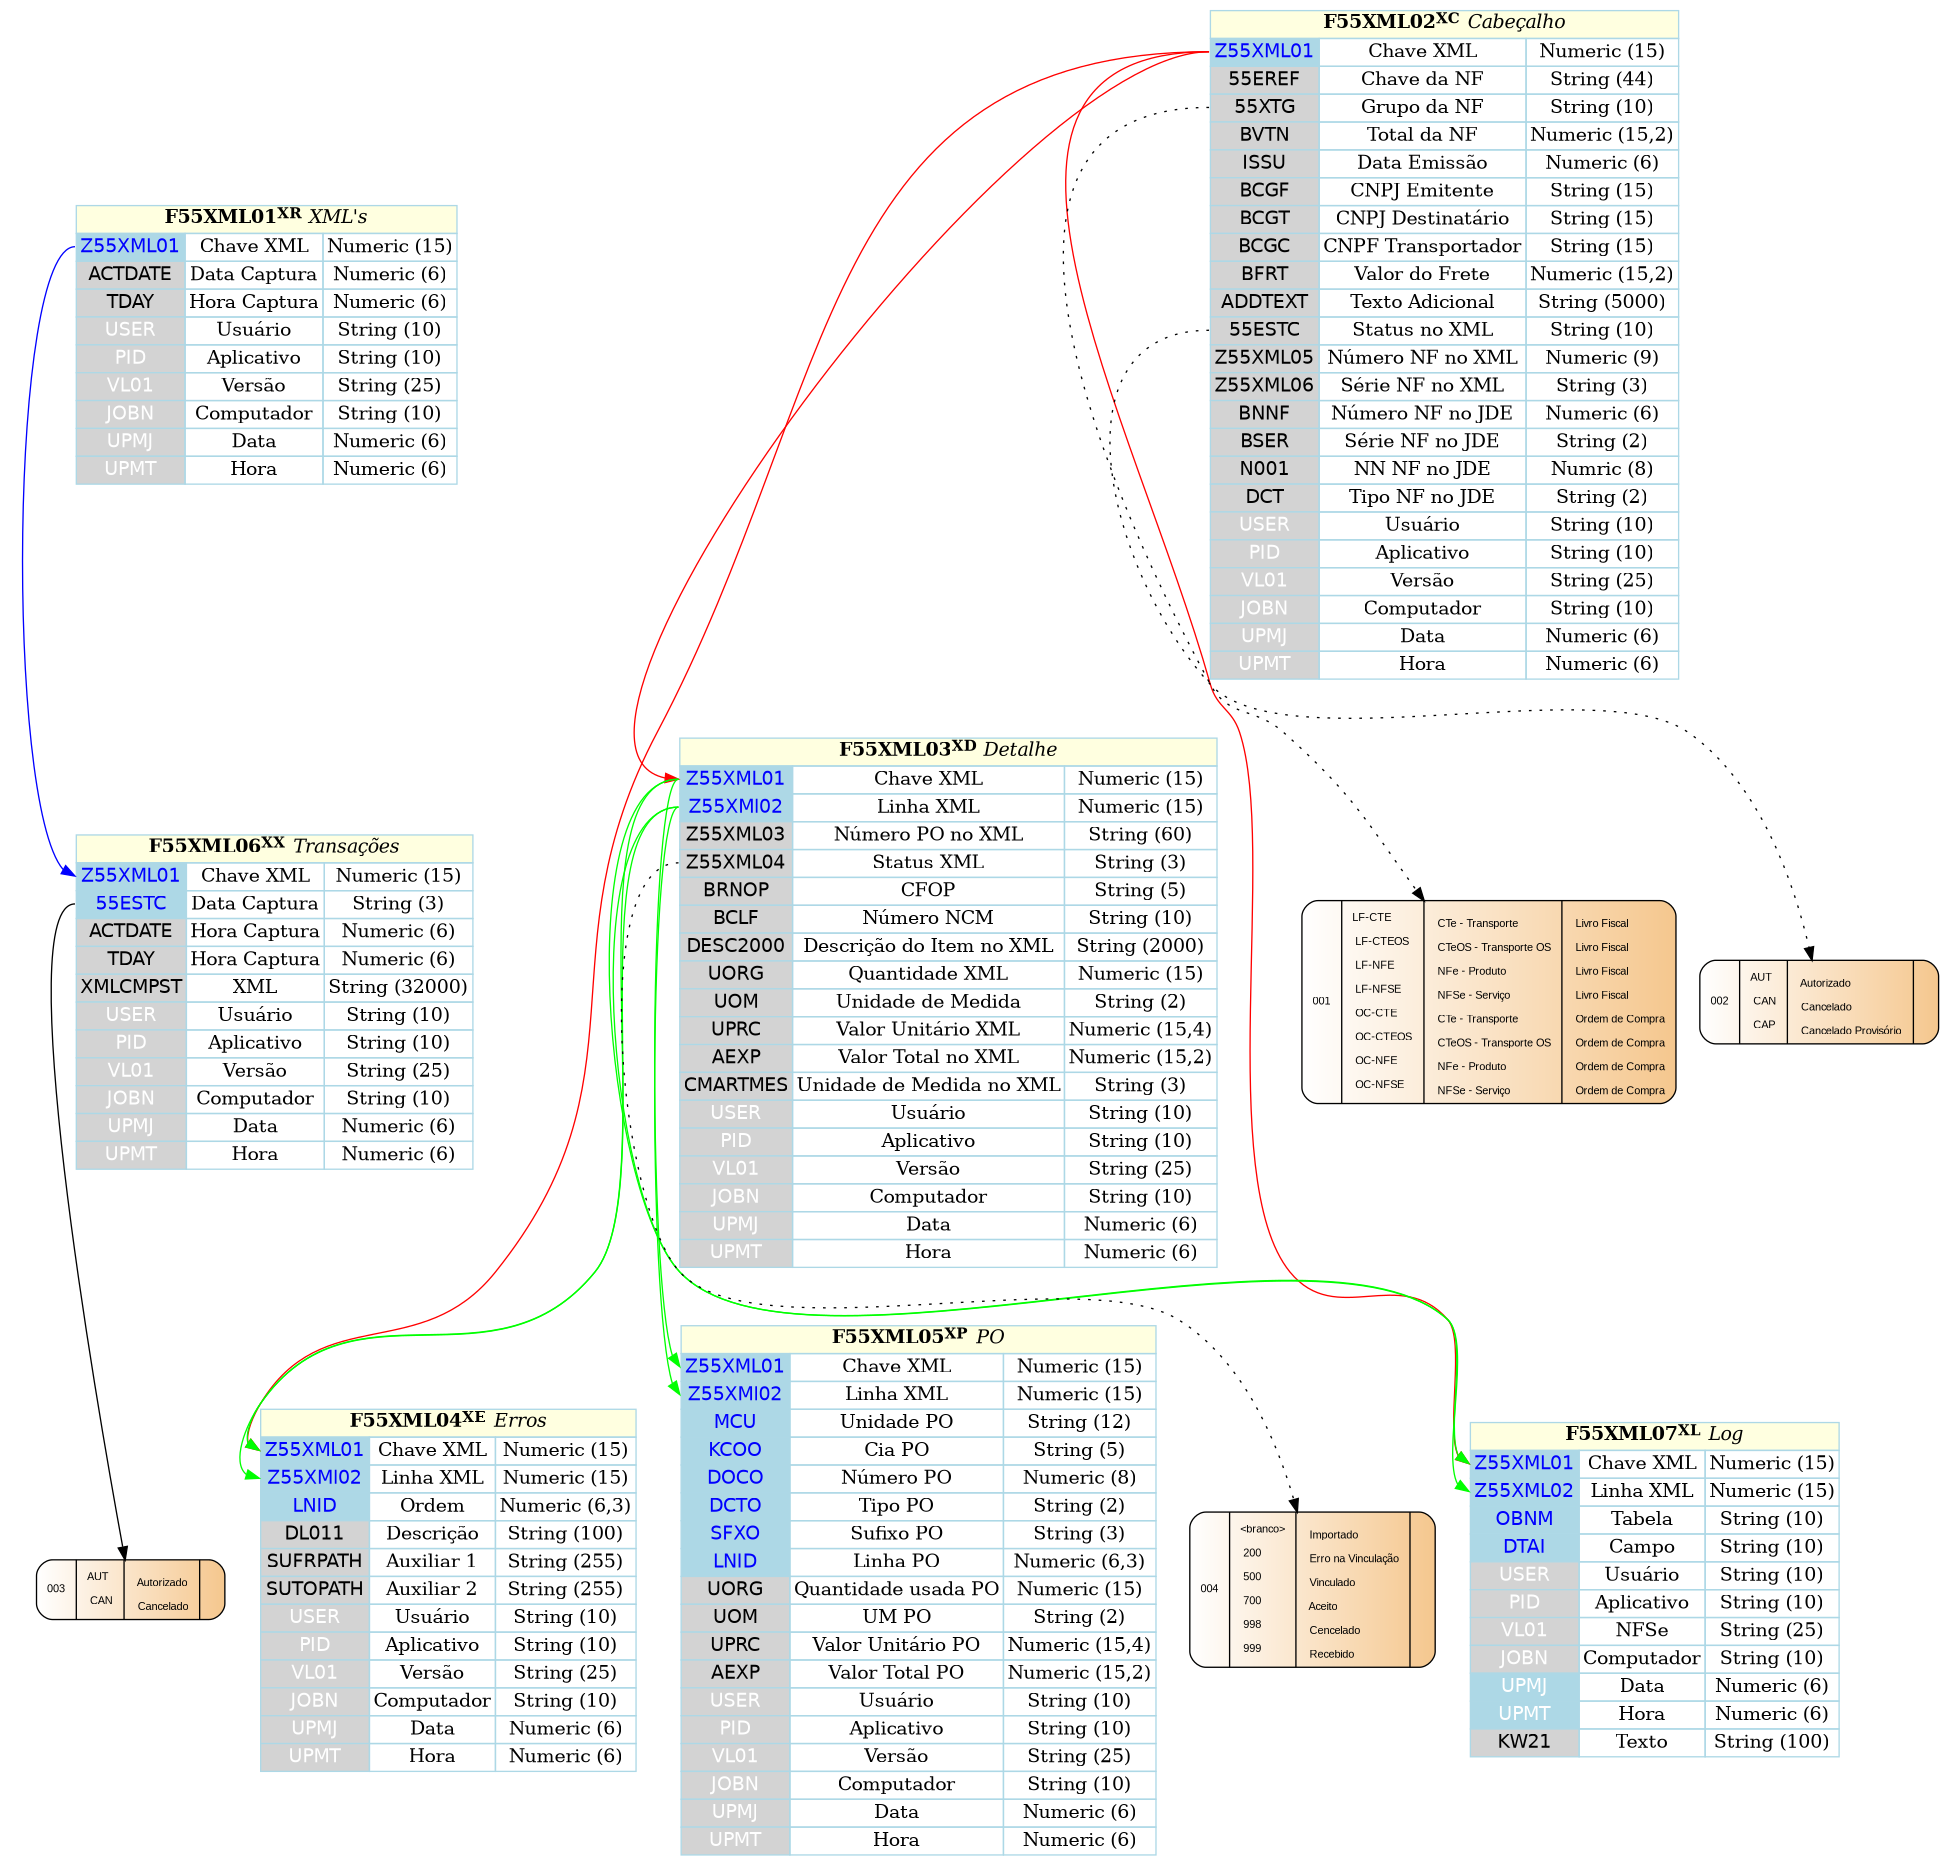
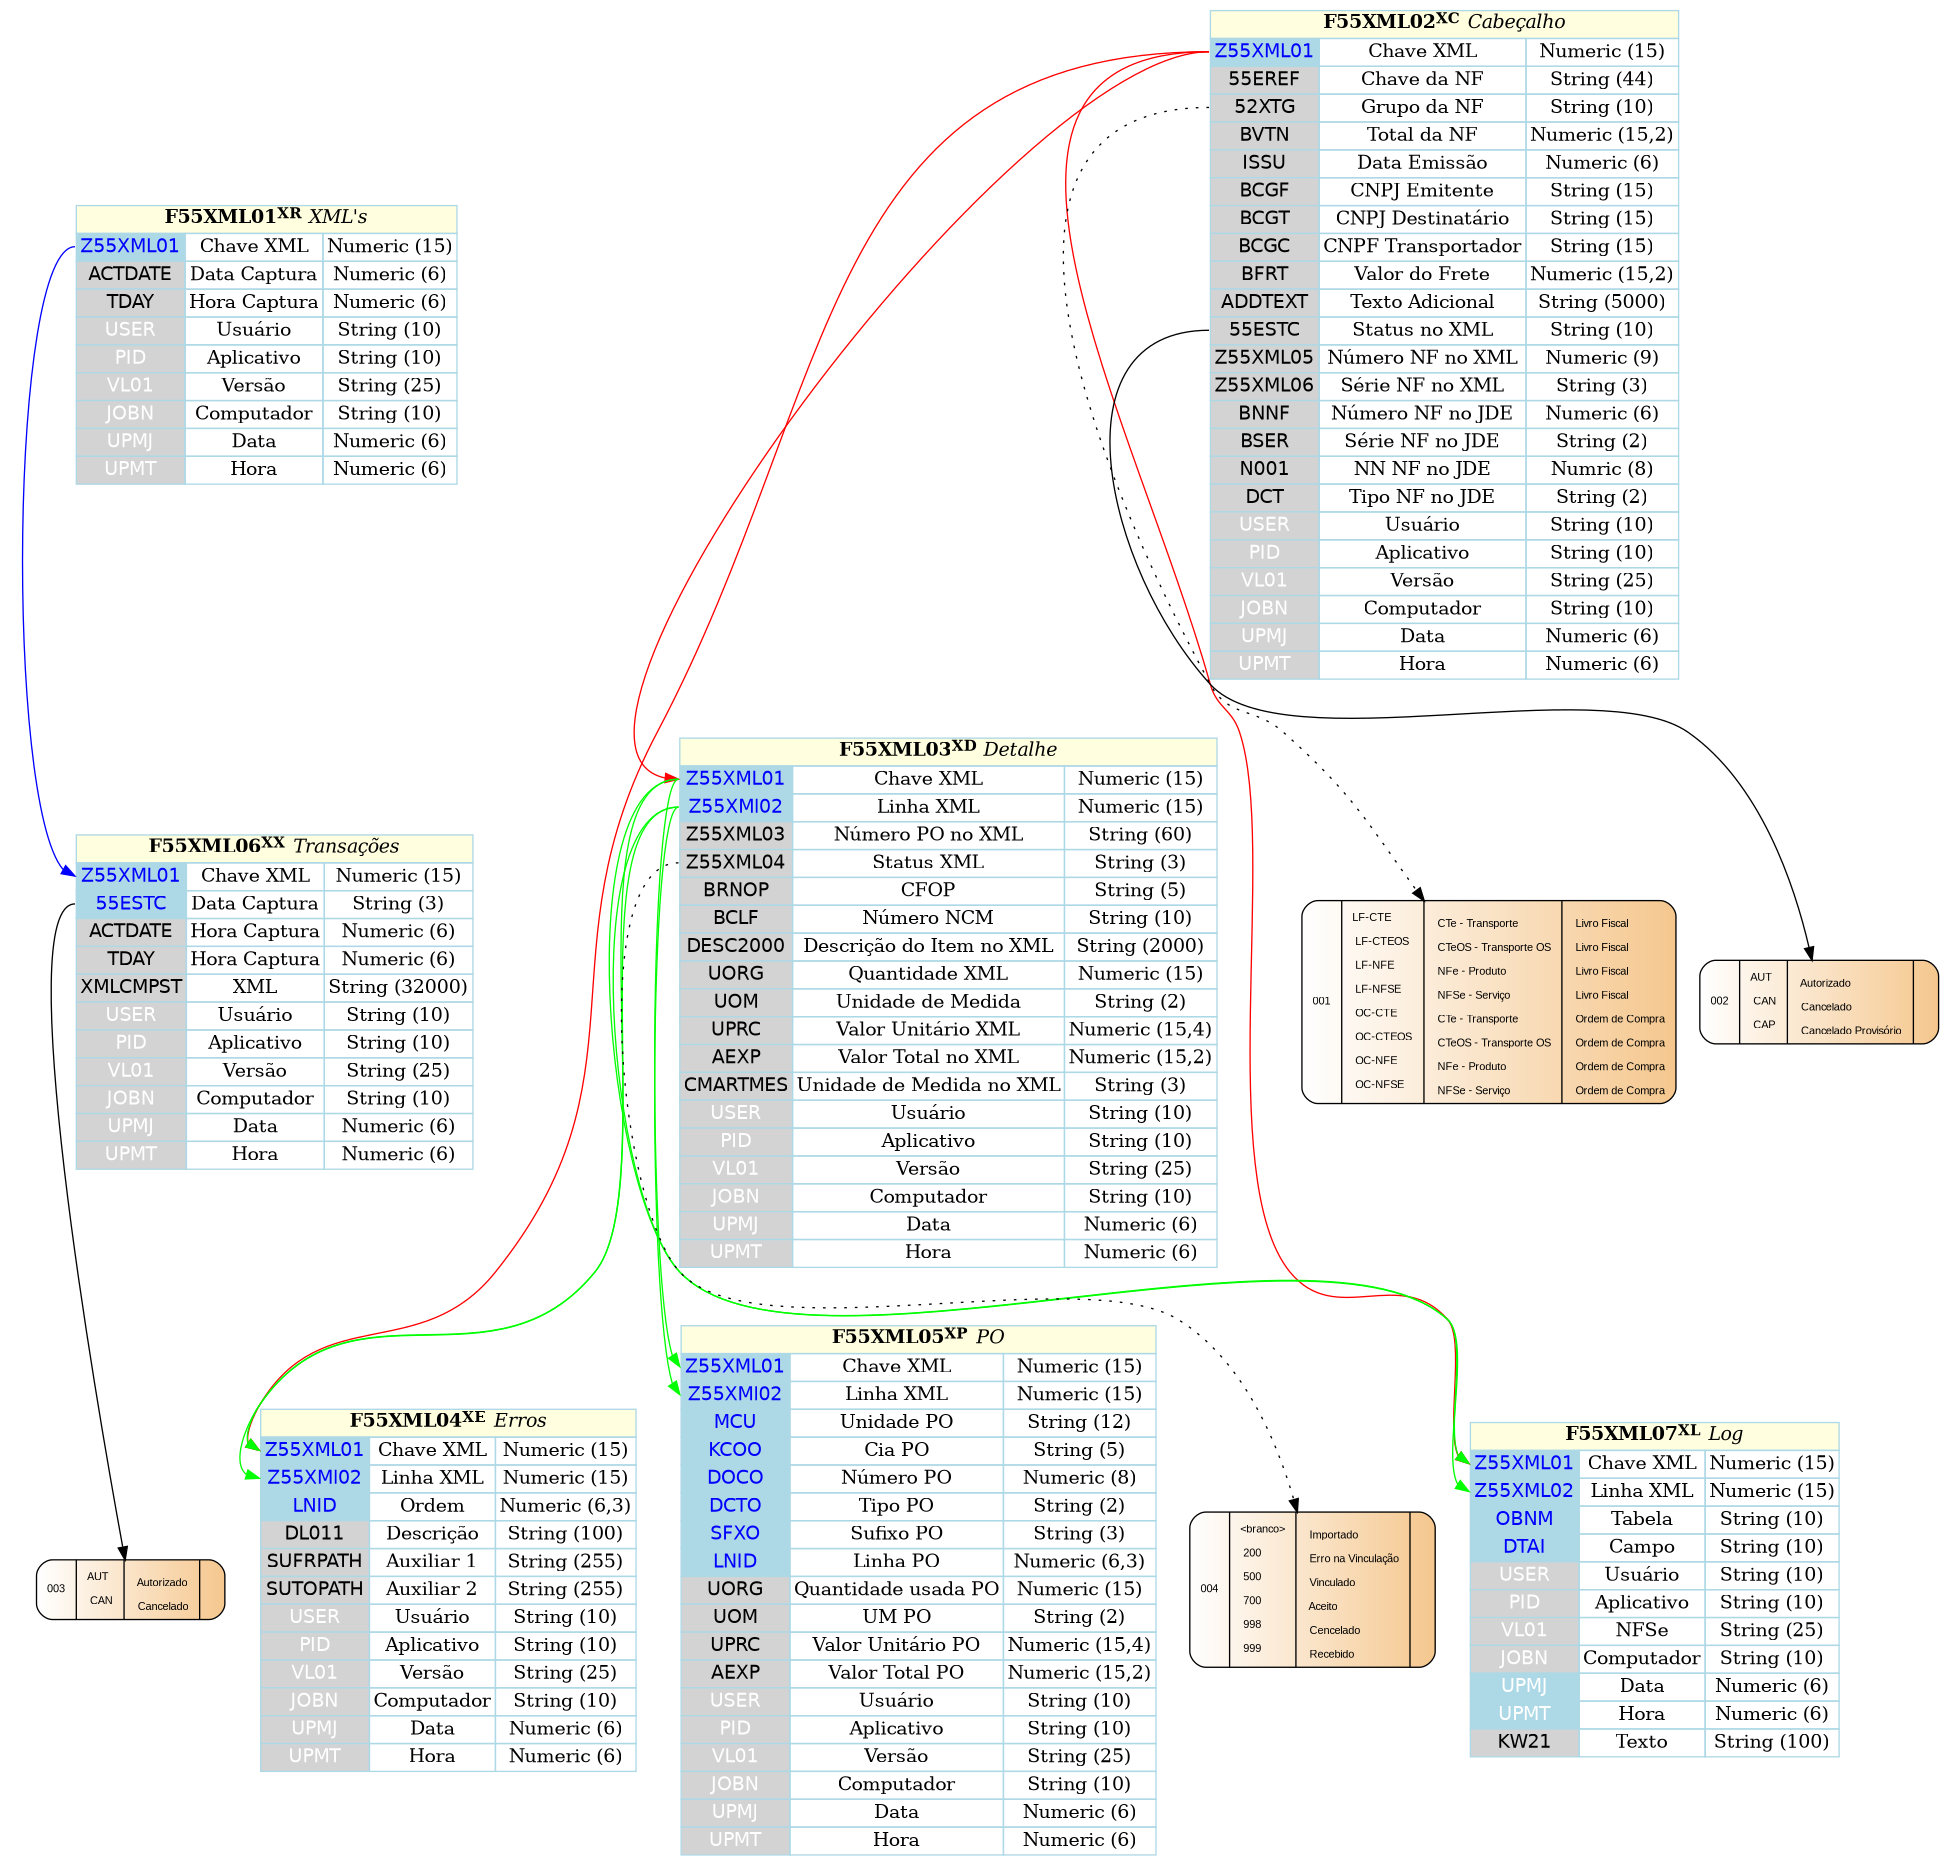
(1265, 107) -> (1265, 107)
(1355, 718) -> (1355, 718)
